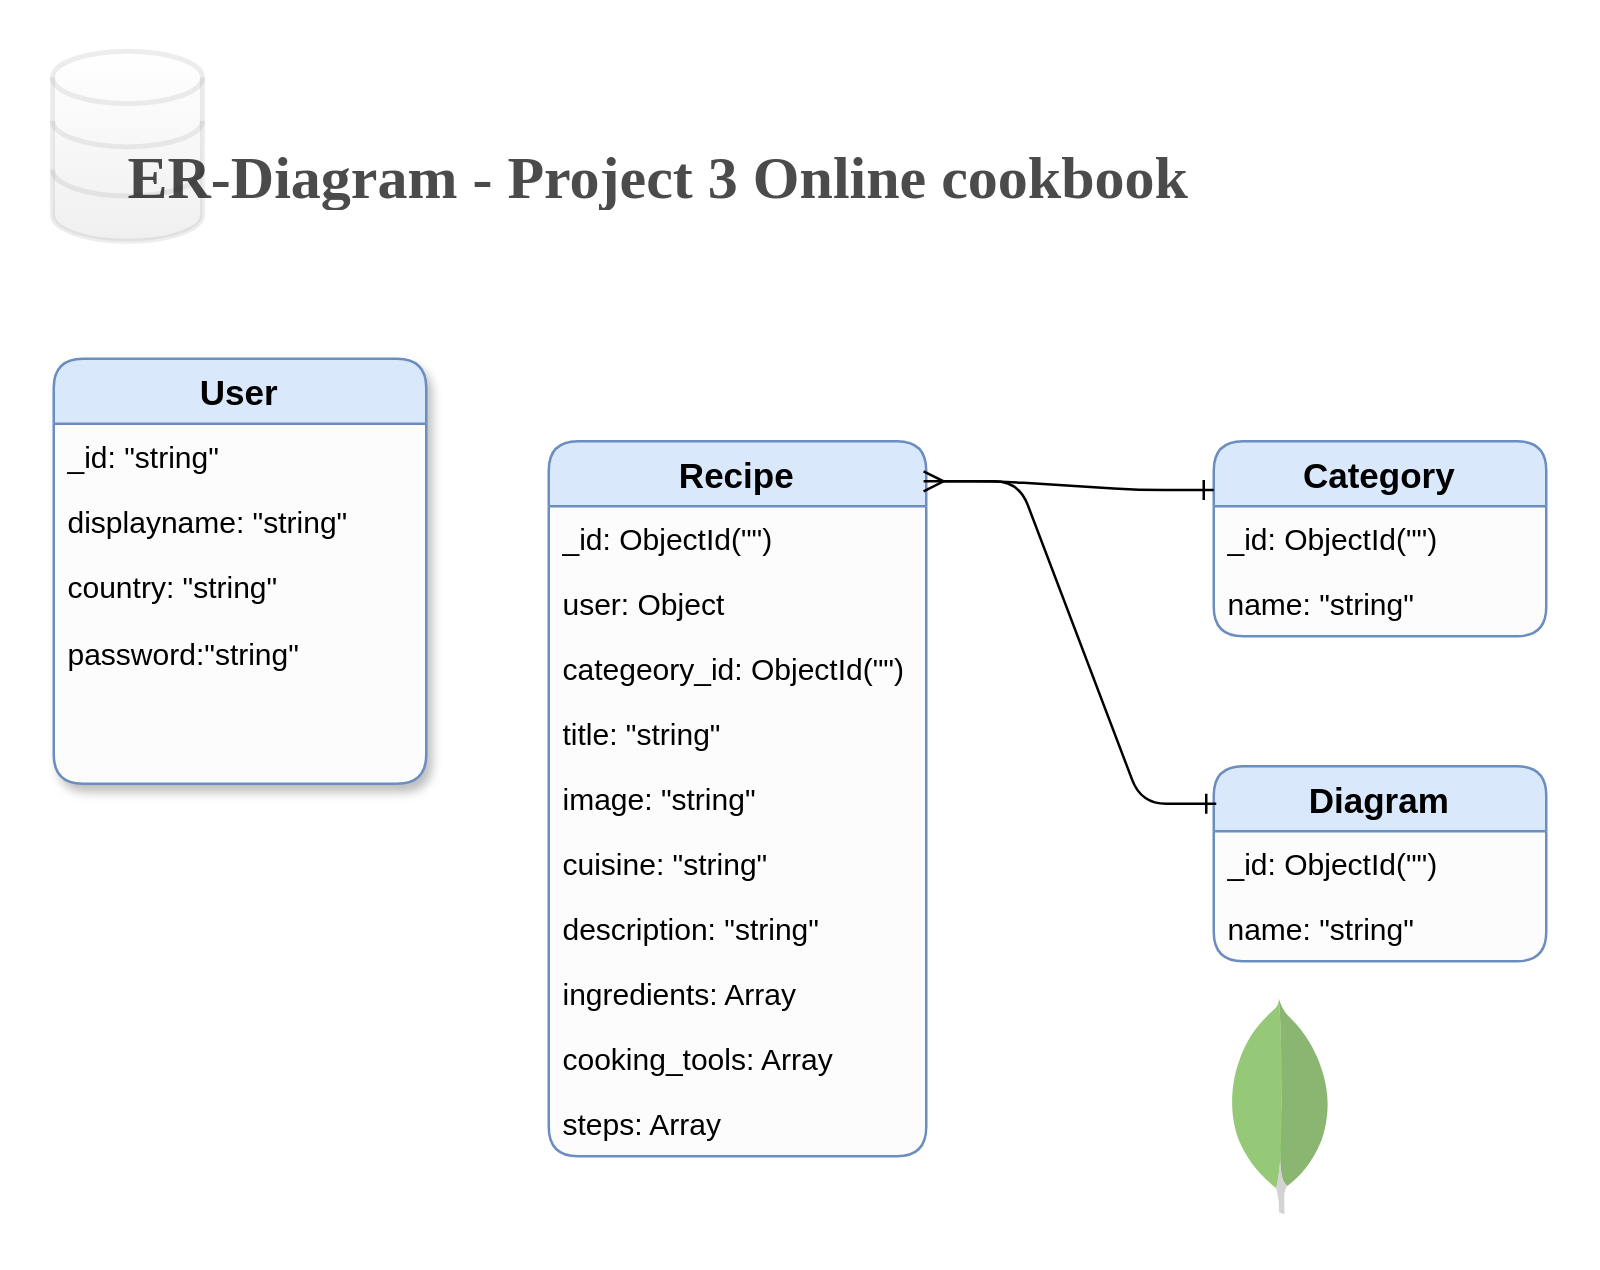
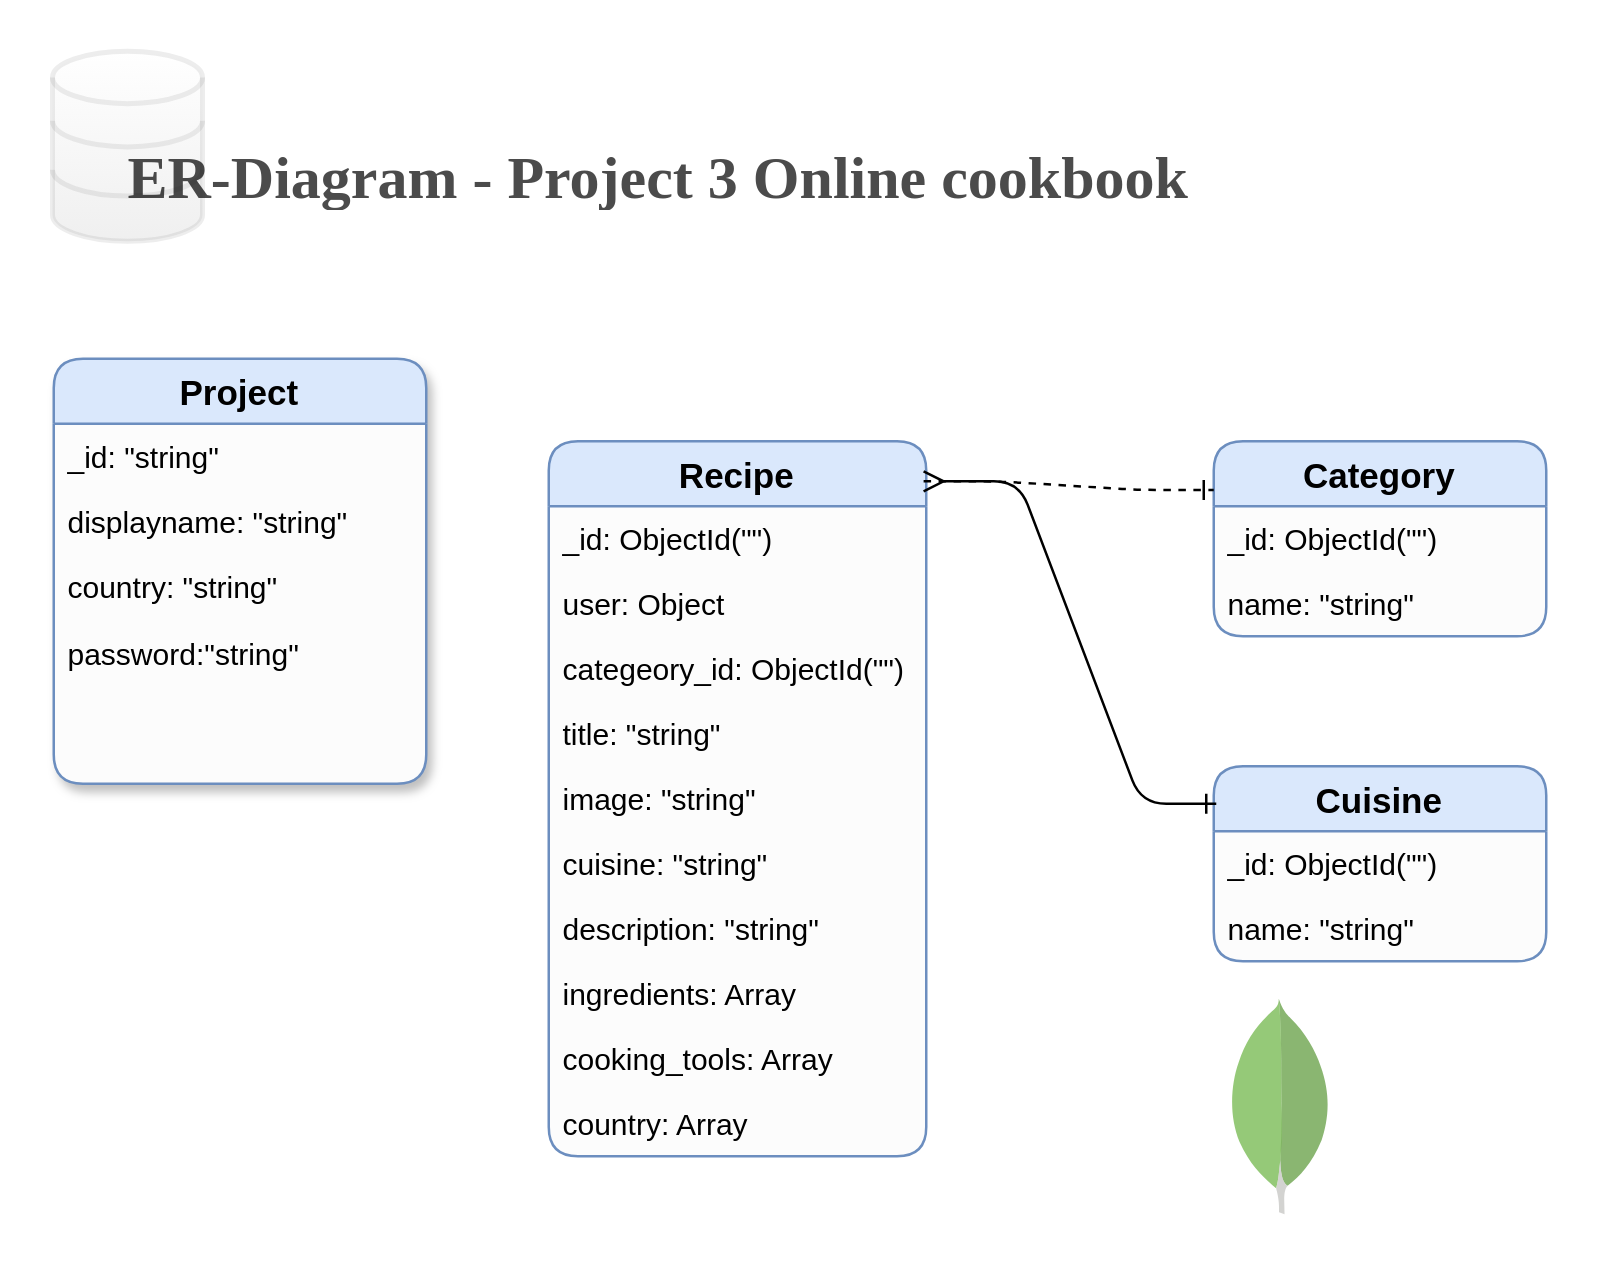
(239, 393) -> (239, 393)
(1109, 488) -> (1109, 488)
(1379, 801) -> (1379, 801)
(656, 1125) -> (672, 1125)
